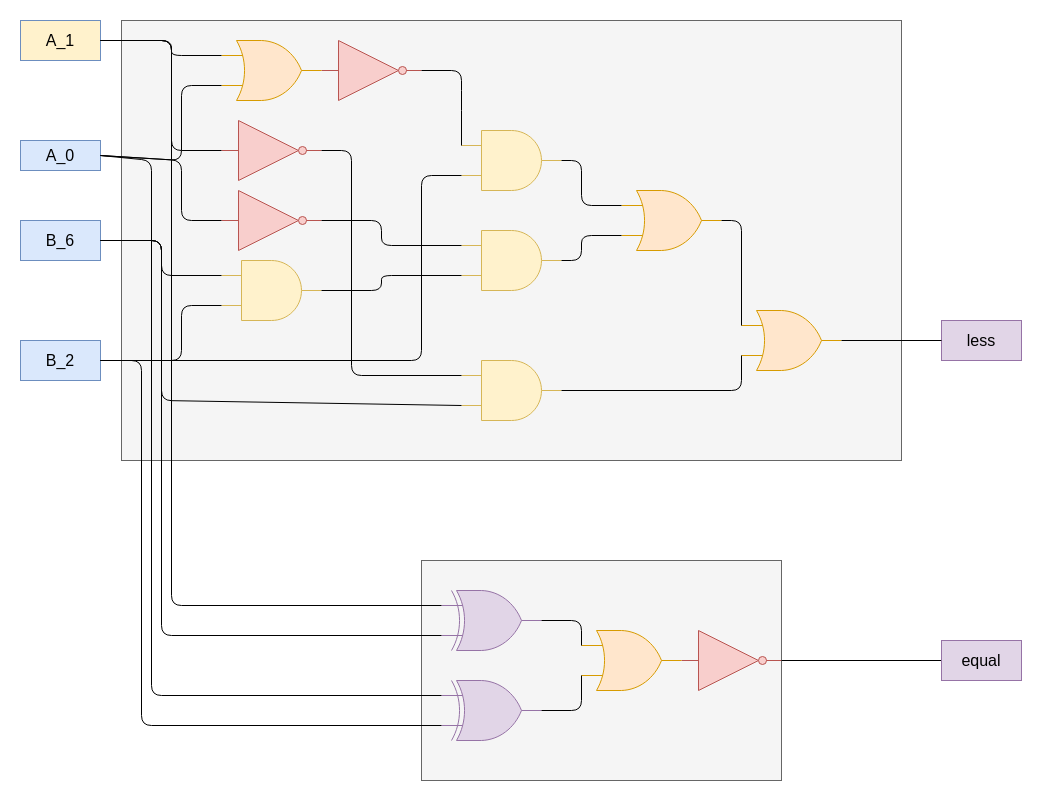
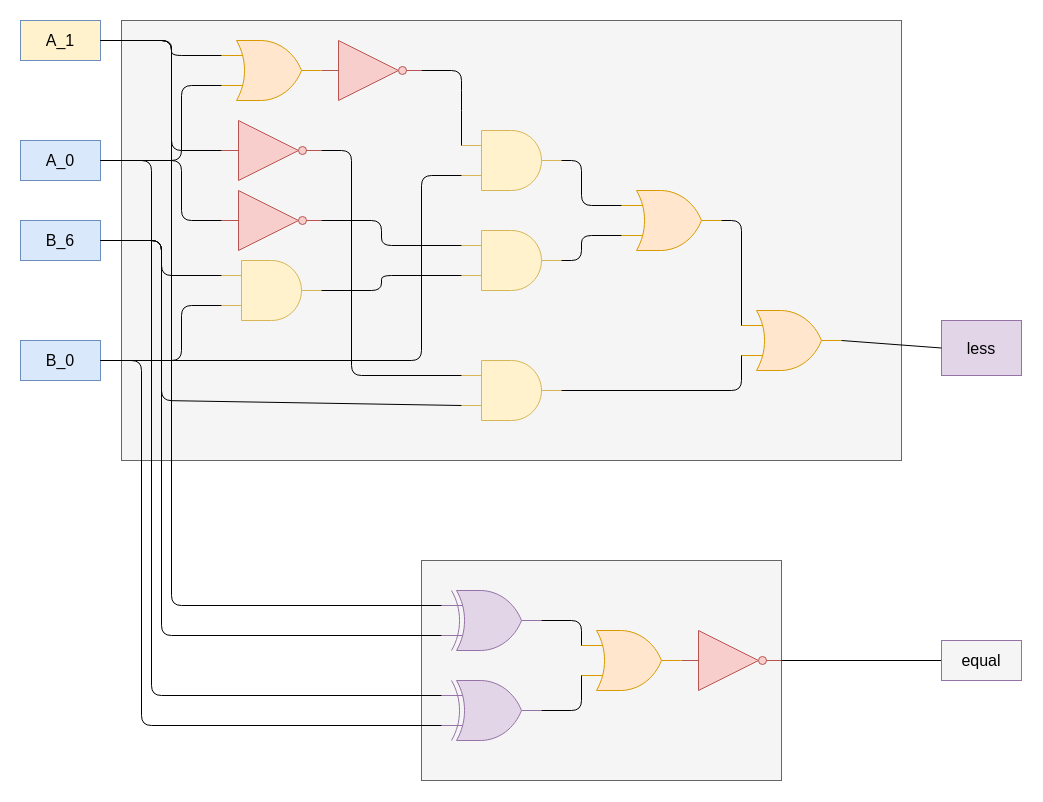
(61, 156) -> (61, 161)
(982, 341) -> (982, 348)
(61, 361) -> (61, 361)
(982, 661) -> (982, 661)
